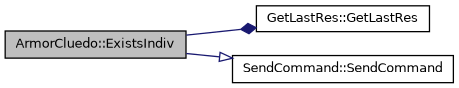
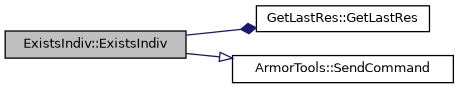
(96, 45) -> (96, 45)
(343, 69) -> (343, 69)
